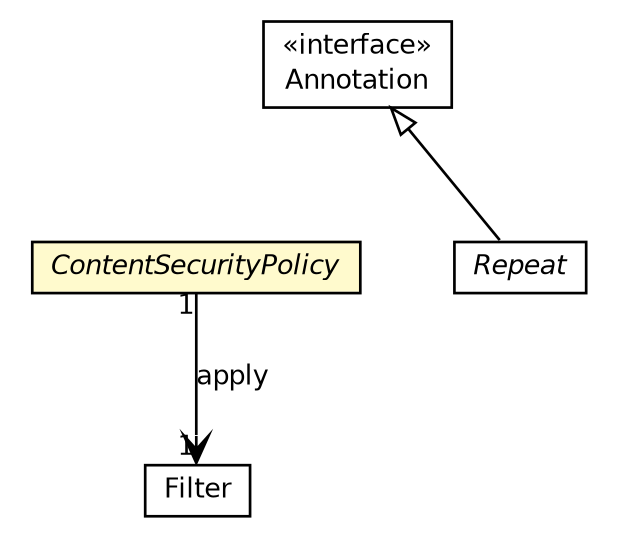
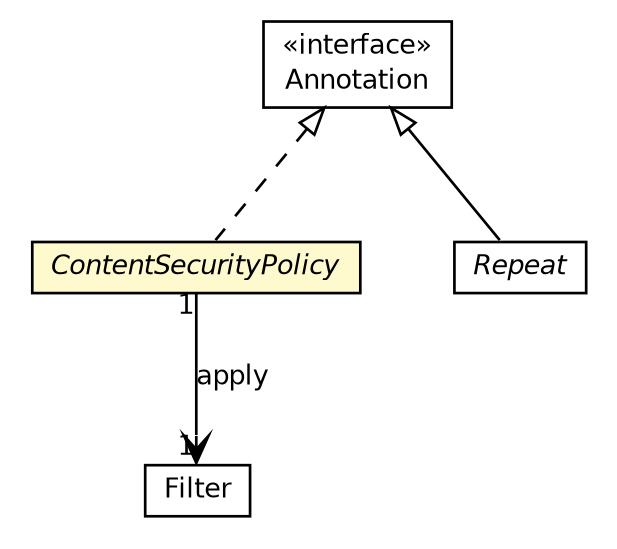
none -> (261, 185)
